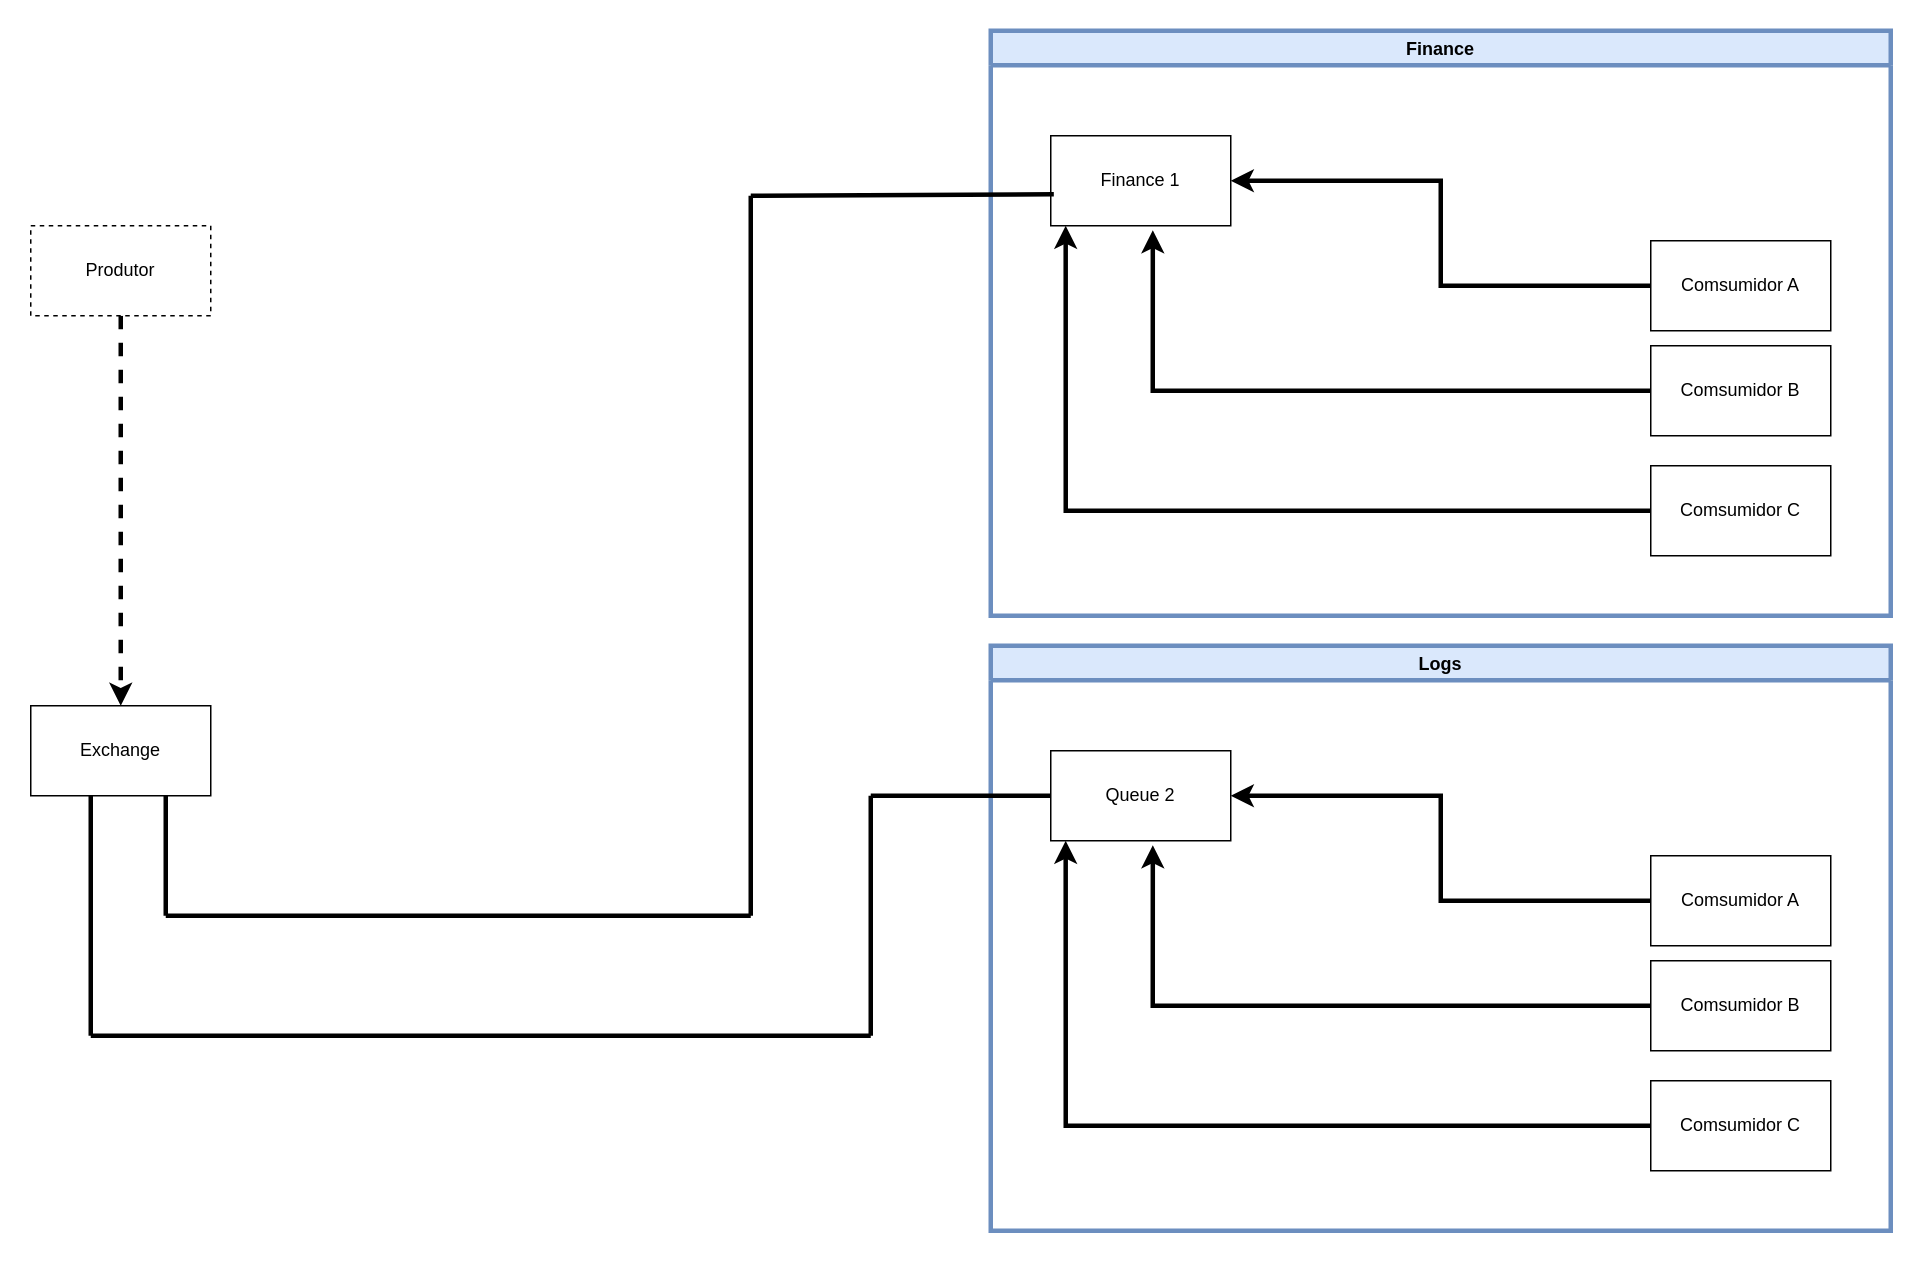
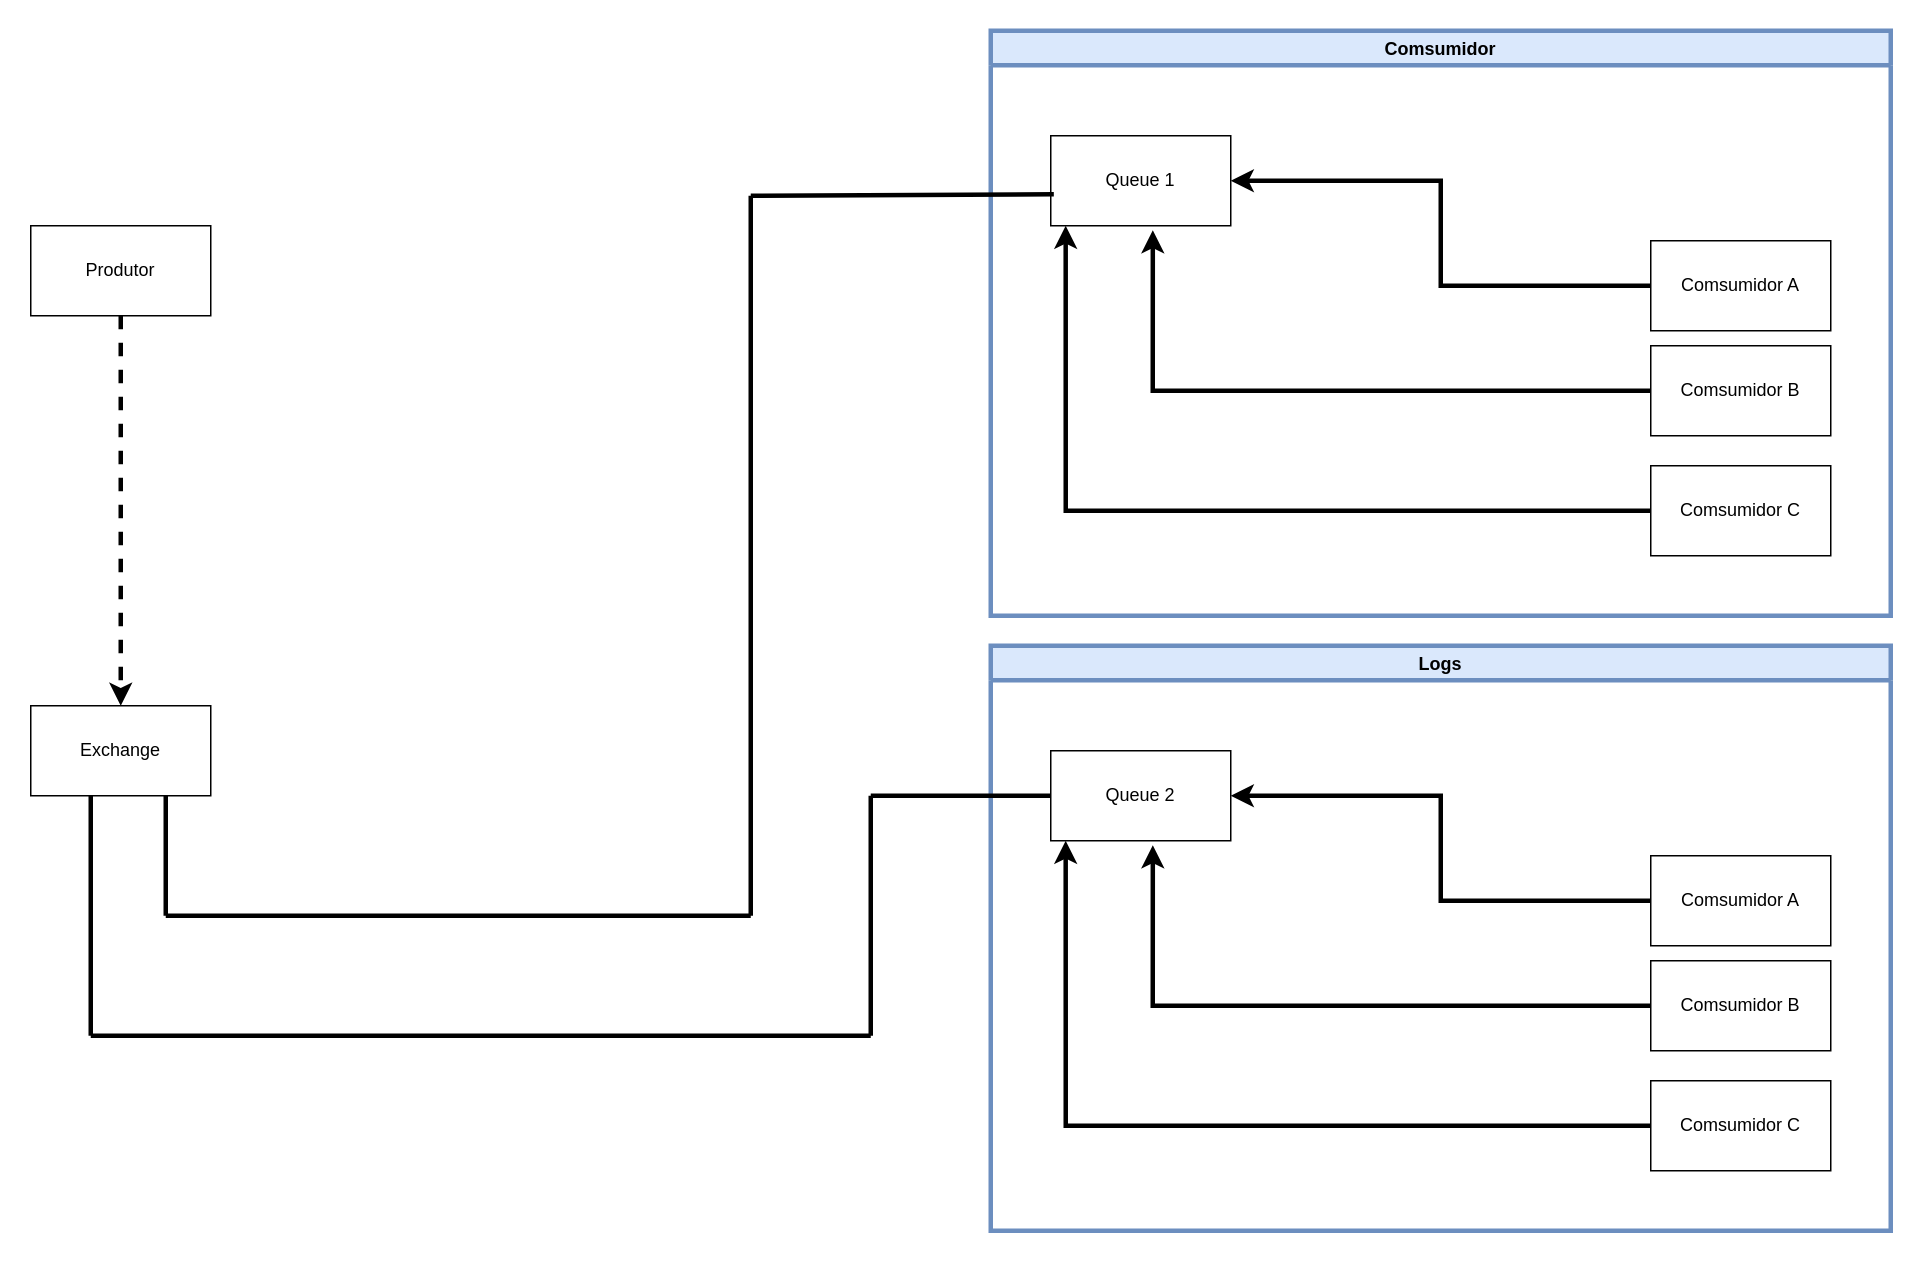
(1440, 49) -> (1440, 49)
(1141, 181) -> (1141, 181)
(121, 271) -> (121, 271)
